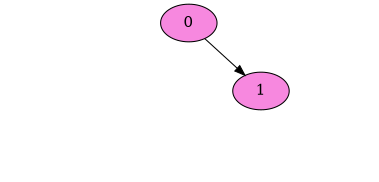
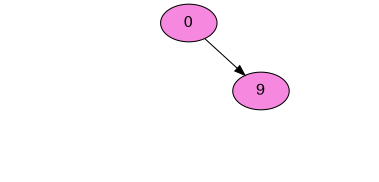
(261, 91) -> (261, 91)
